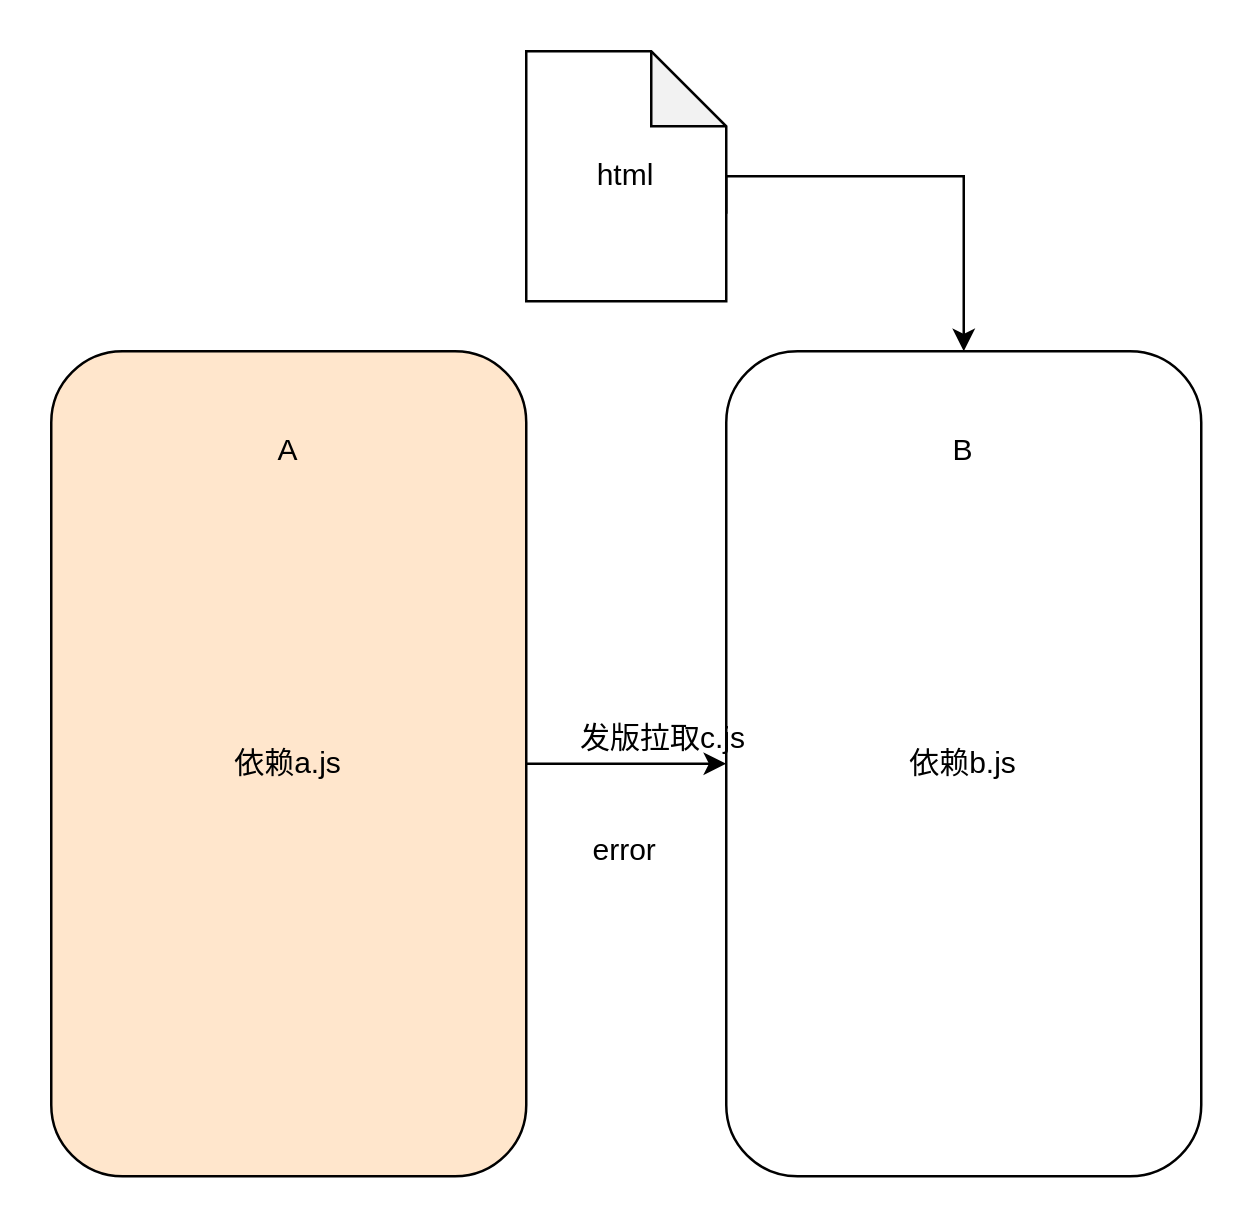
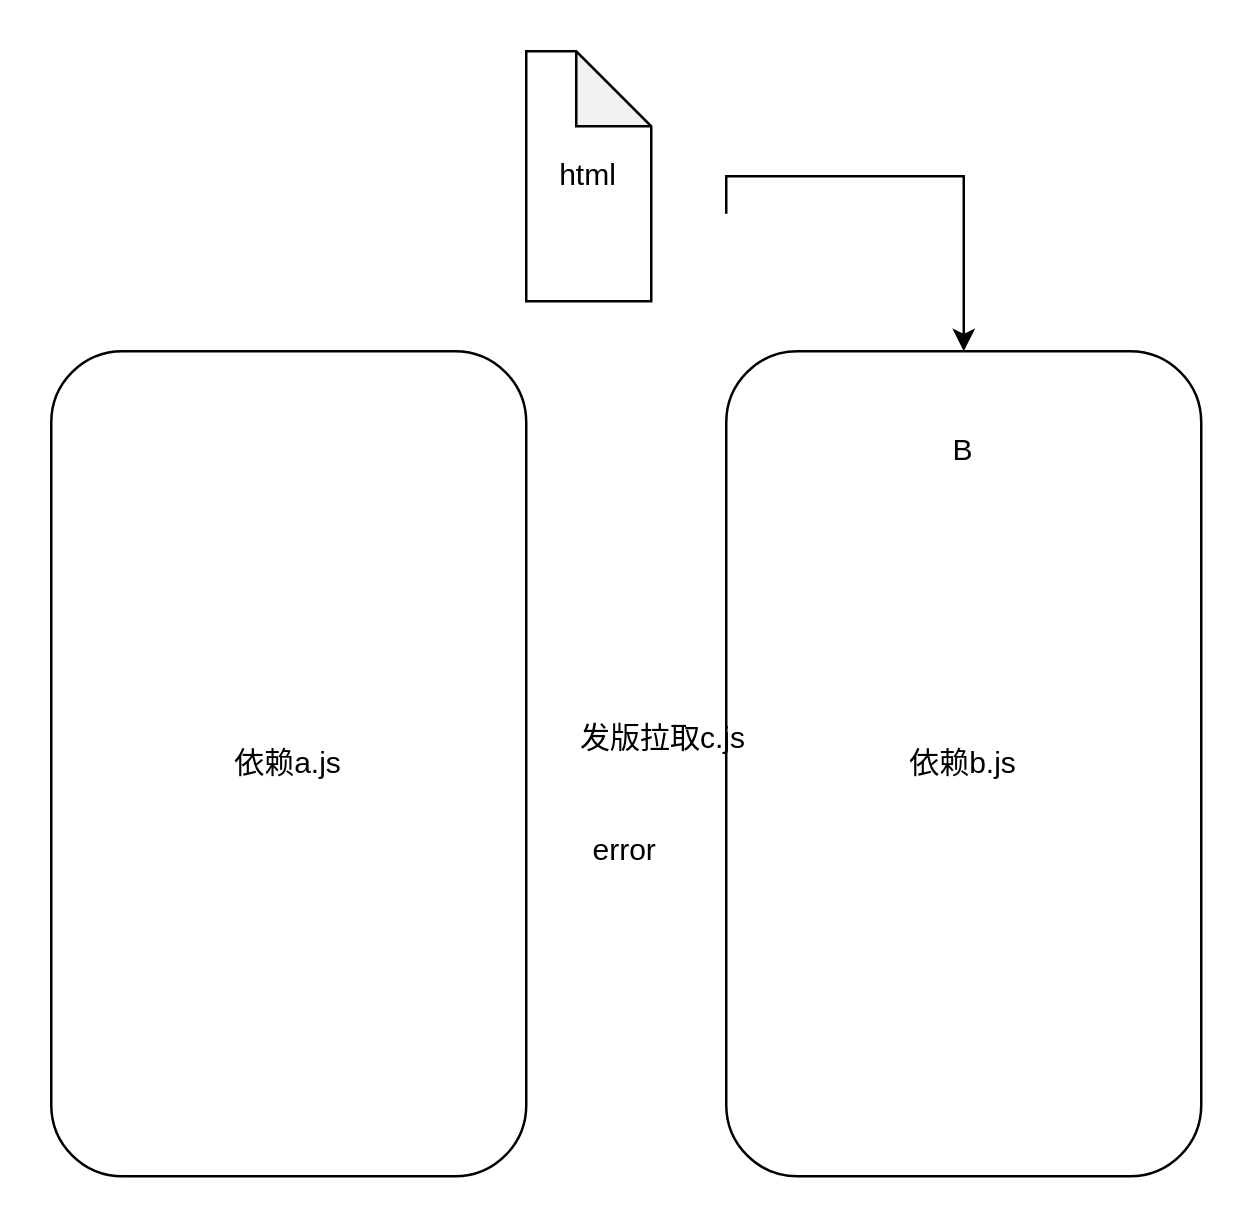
(626, 176) -> (589, 176)
(289, 451) -> none
(289, 764) -> (289, 764)
(618, 764) -> none
